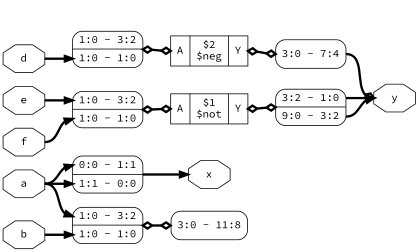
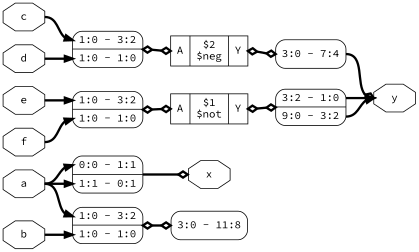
none -> (24, 17)
(161, 175) -> (161, 175)
(108, 183) -> (108, 183)
